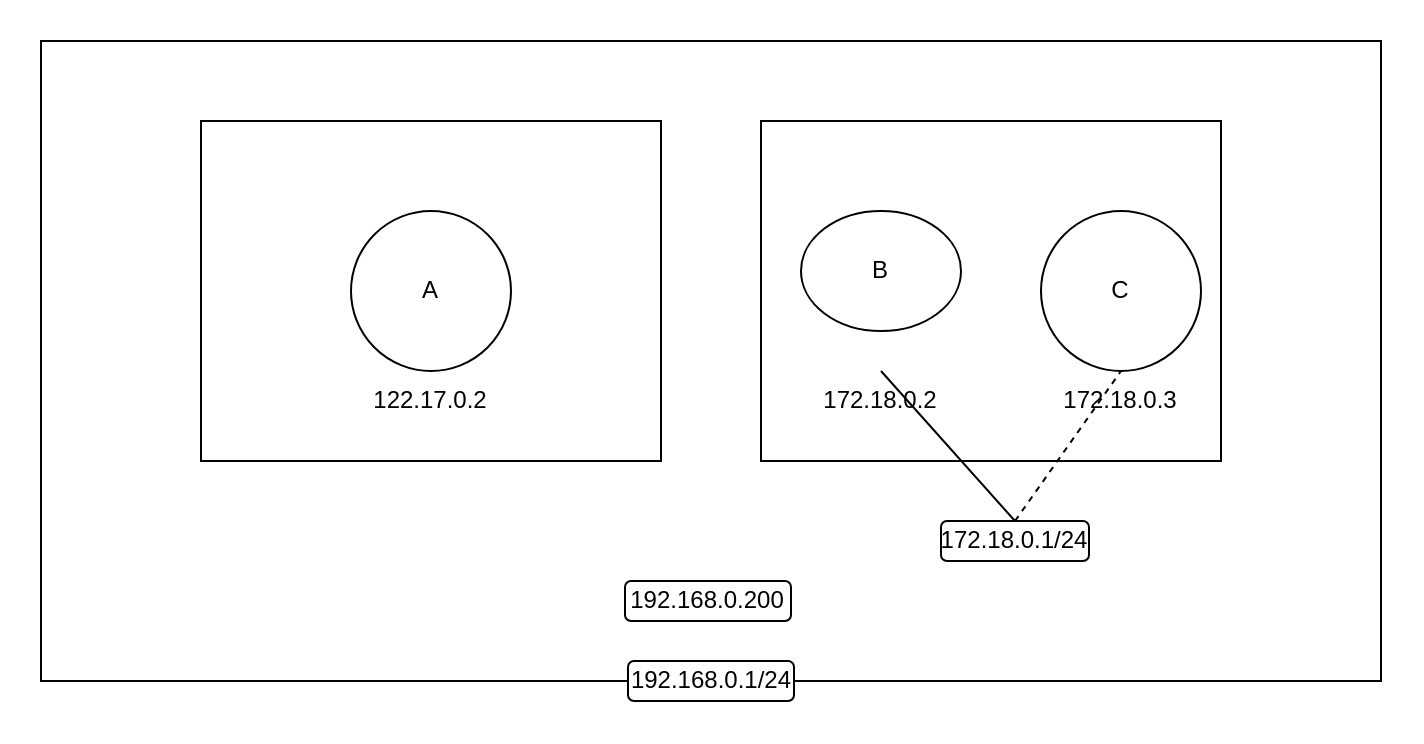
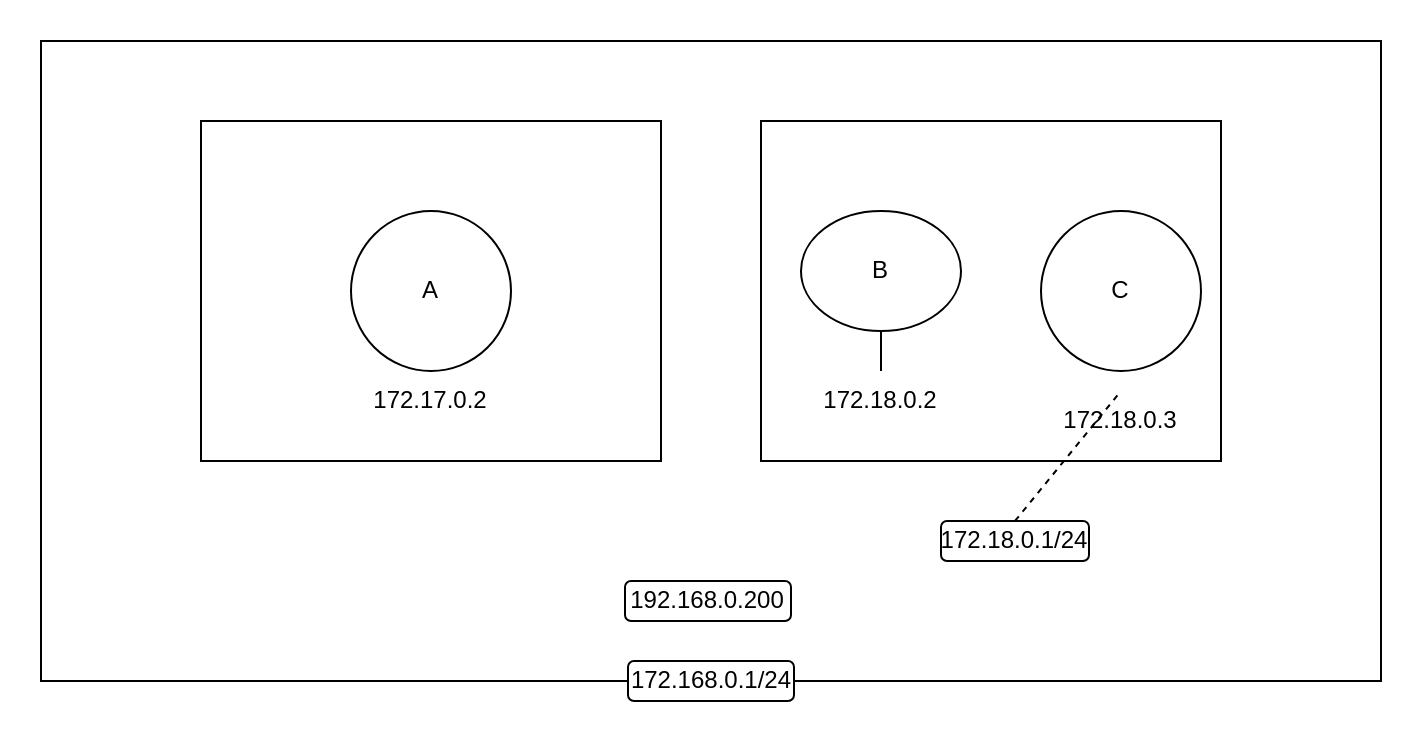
(431, 401) -> (431, 401)
(1121, 401) -> (1121, 421)
(947, 445) -> (881, 351)
(712, 681) -> (712, 681)
